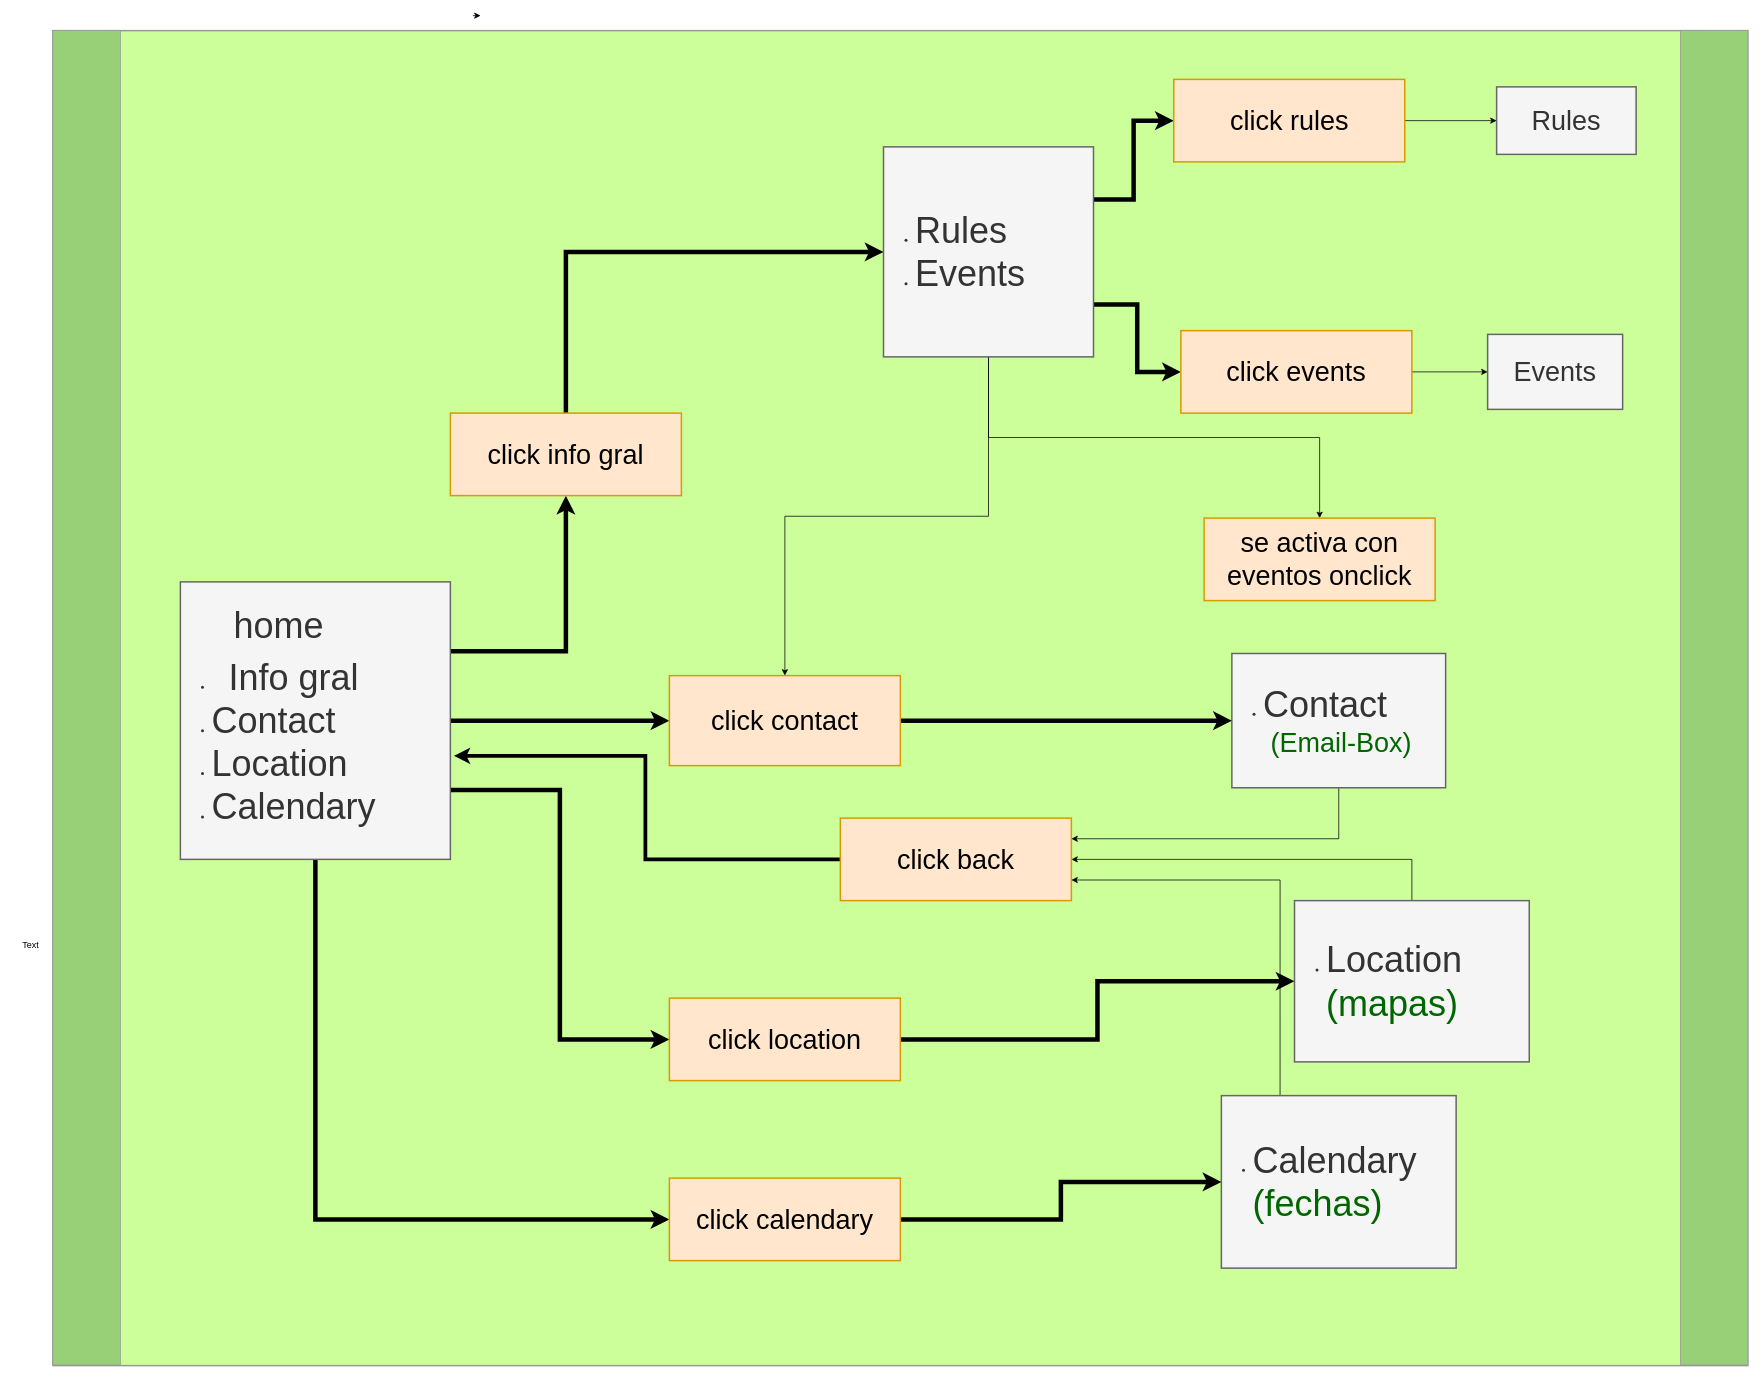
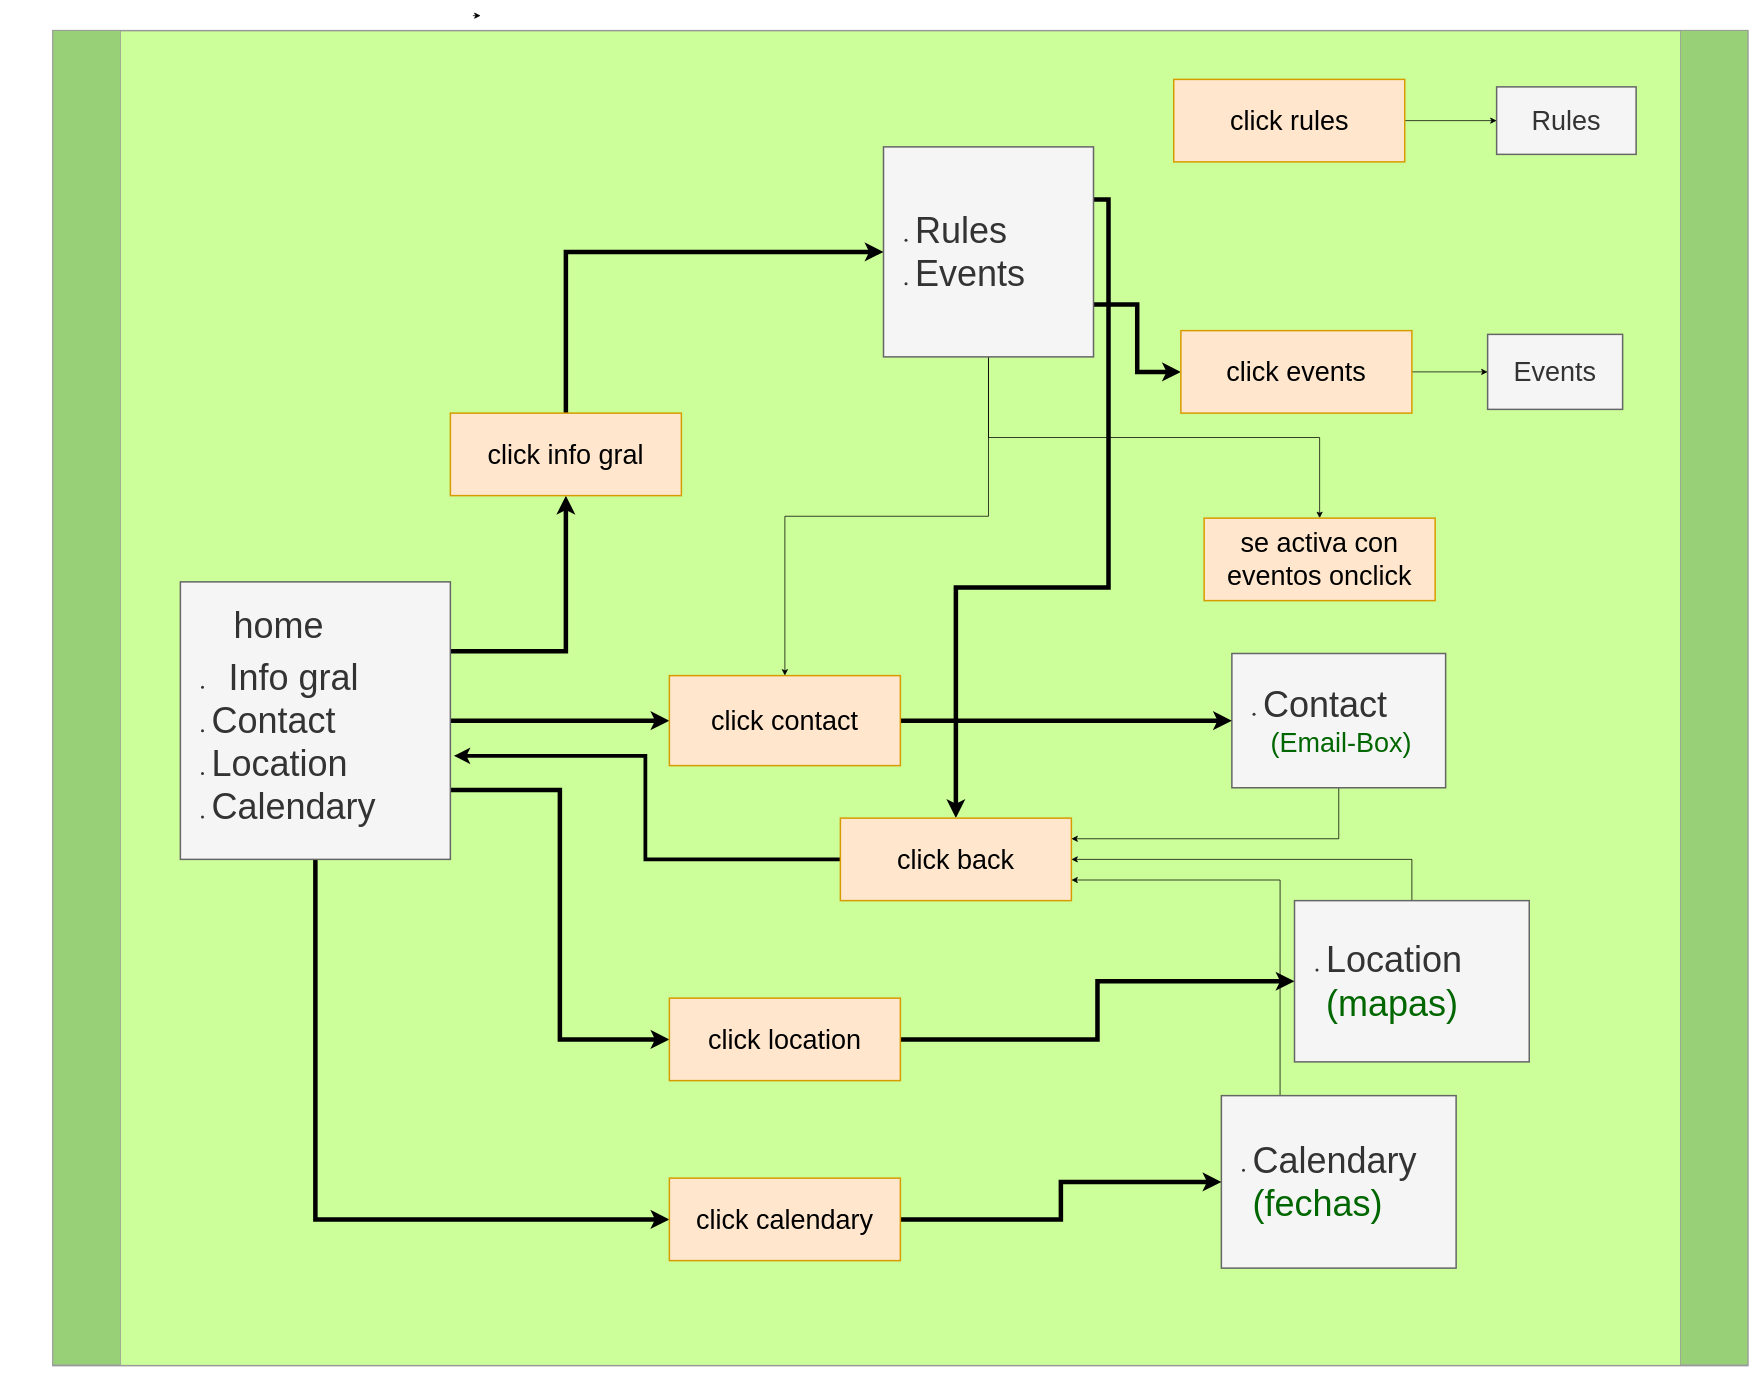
(1134, 159) -> (1109, 578)
(30, 945) -> none
